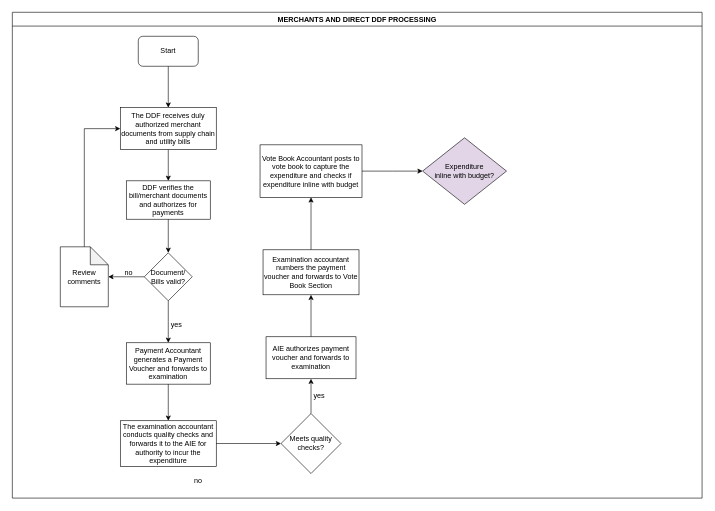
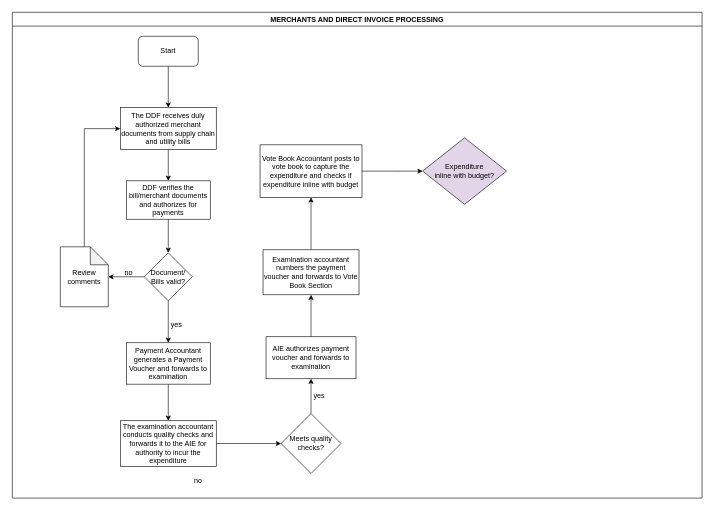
(357, 20) -> (357, 20)
